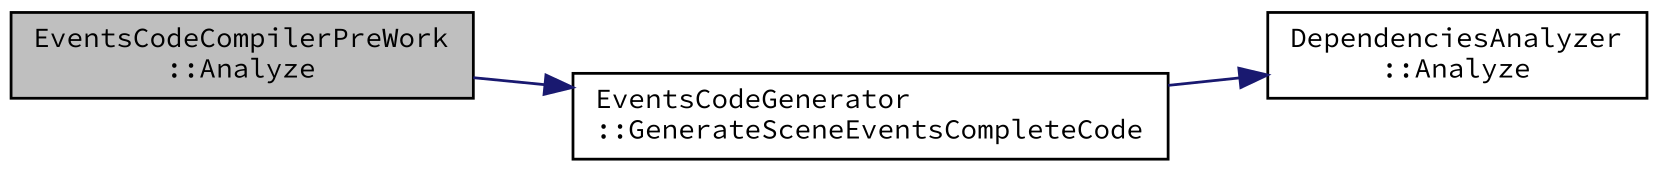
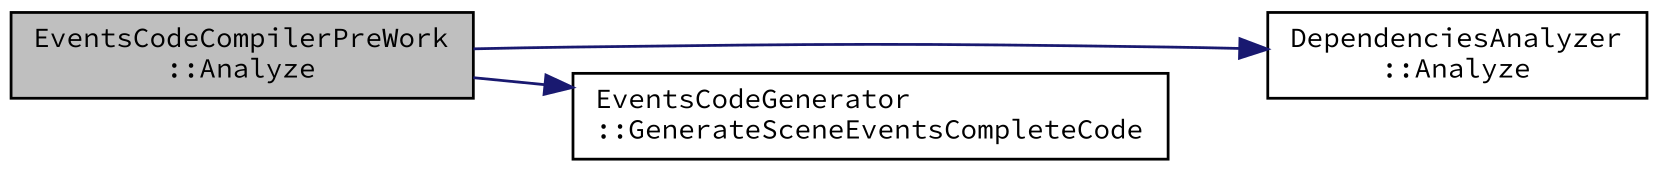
(1204, 82) -> (856, 44)
